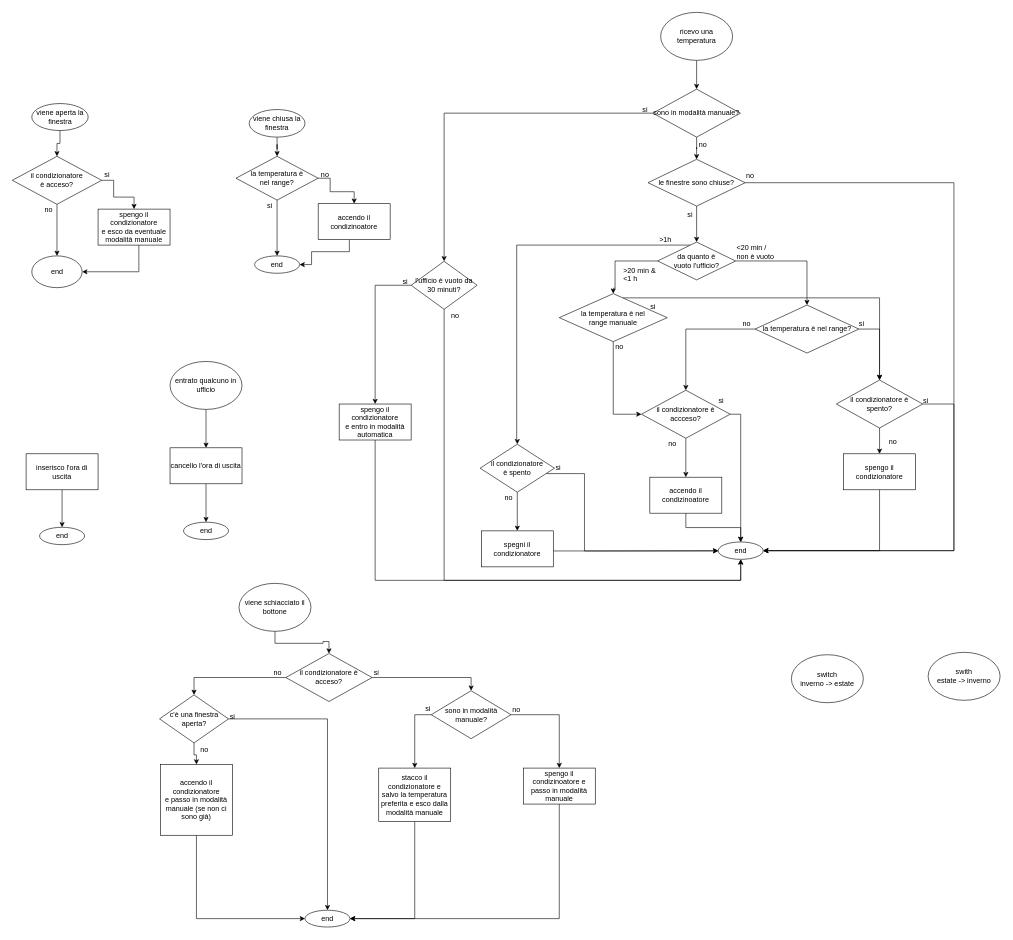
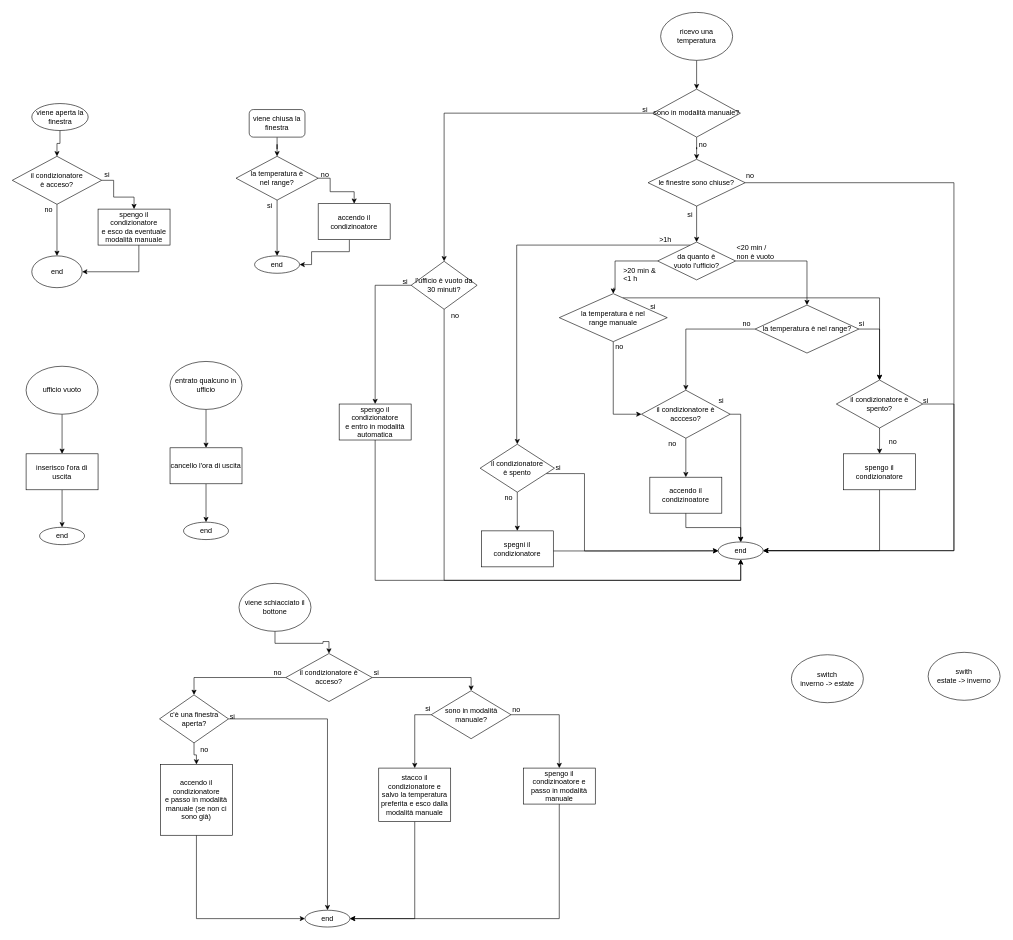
(277, 123) -> (277, 123)
none -> (62, 390)
none -> (62, 448)
